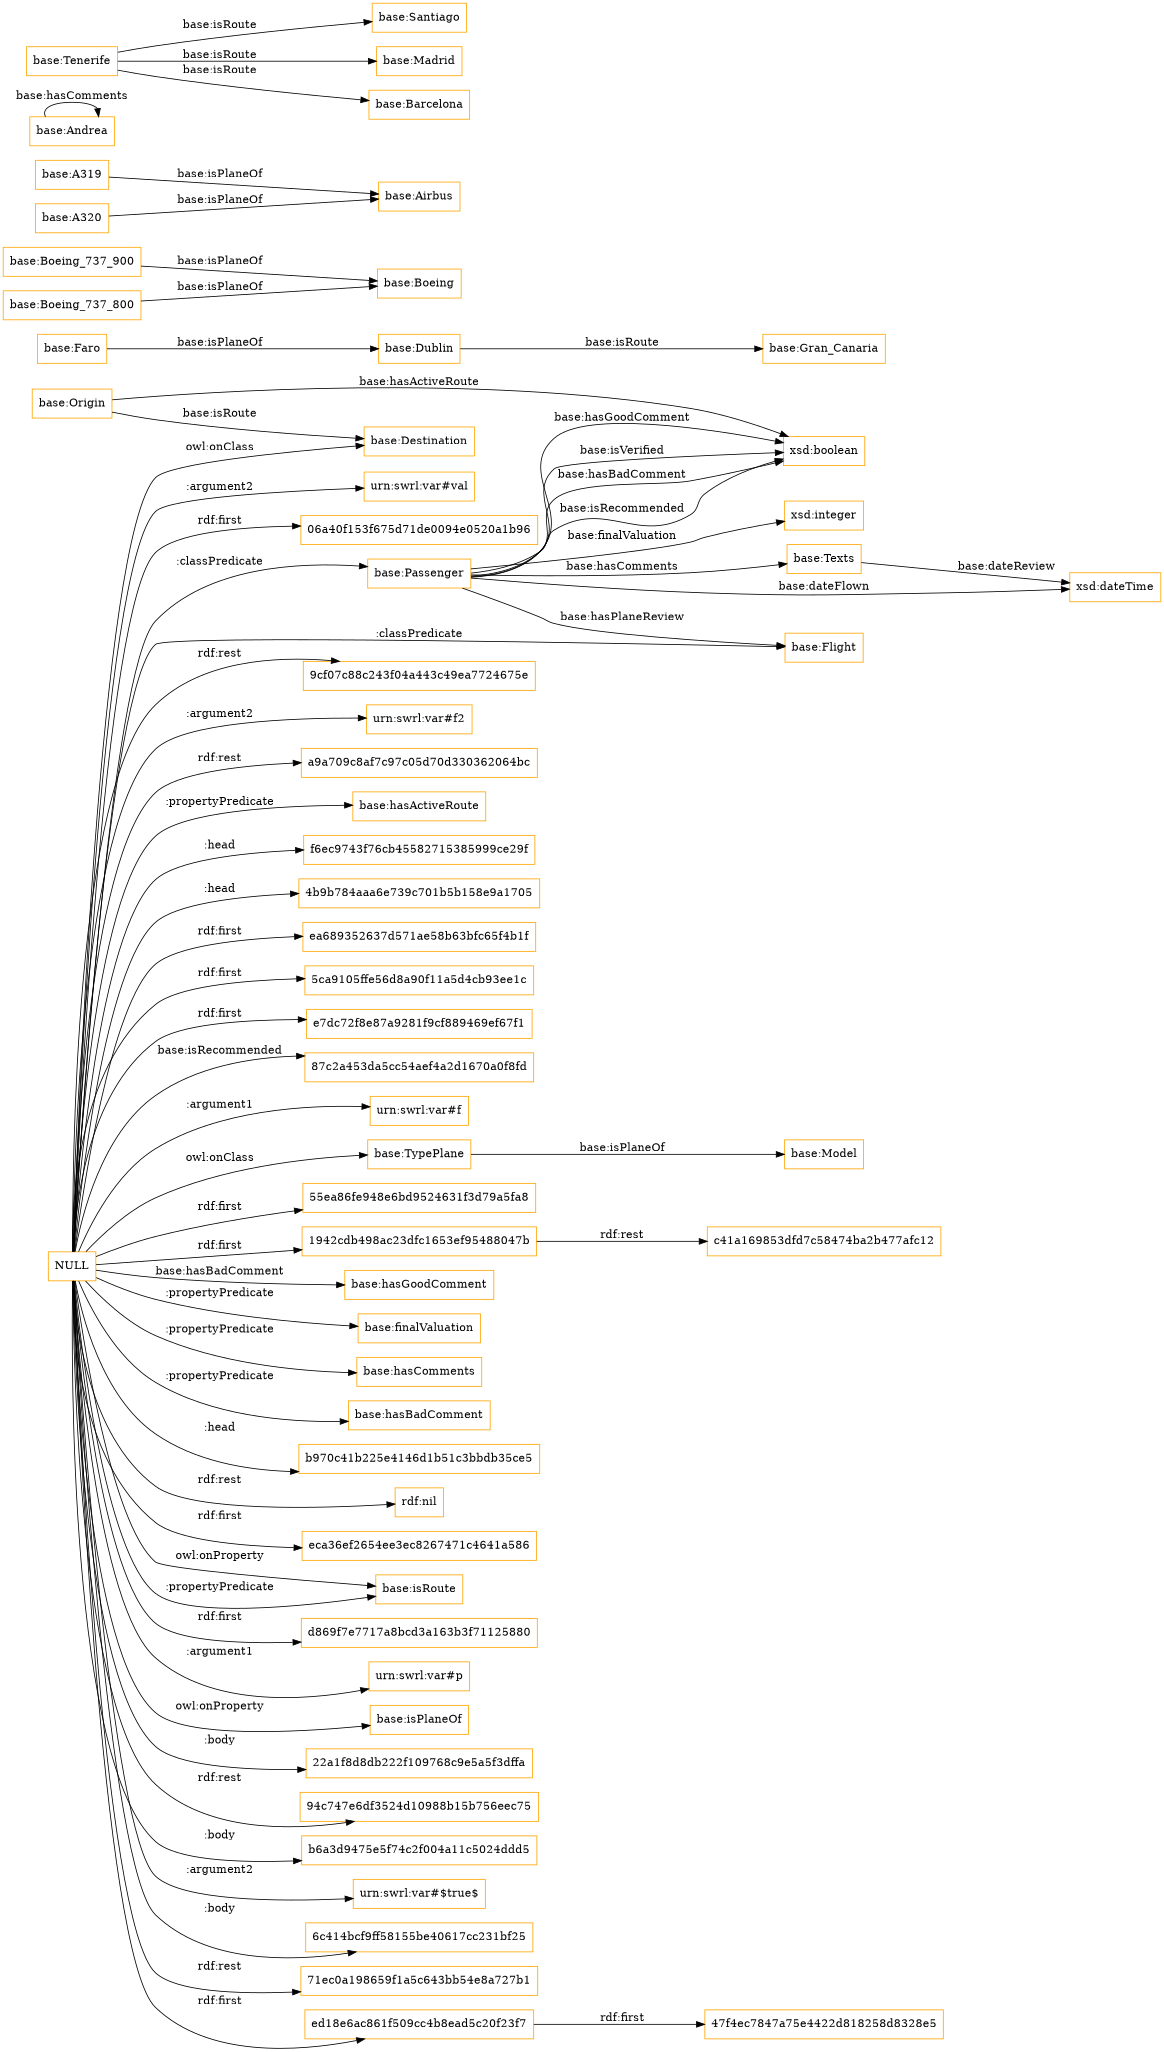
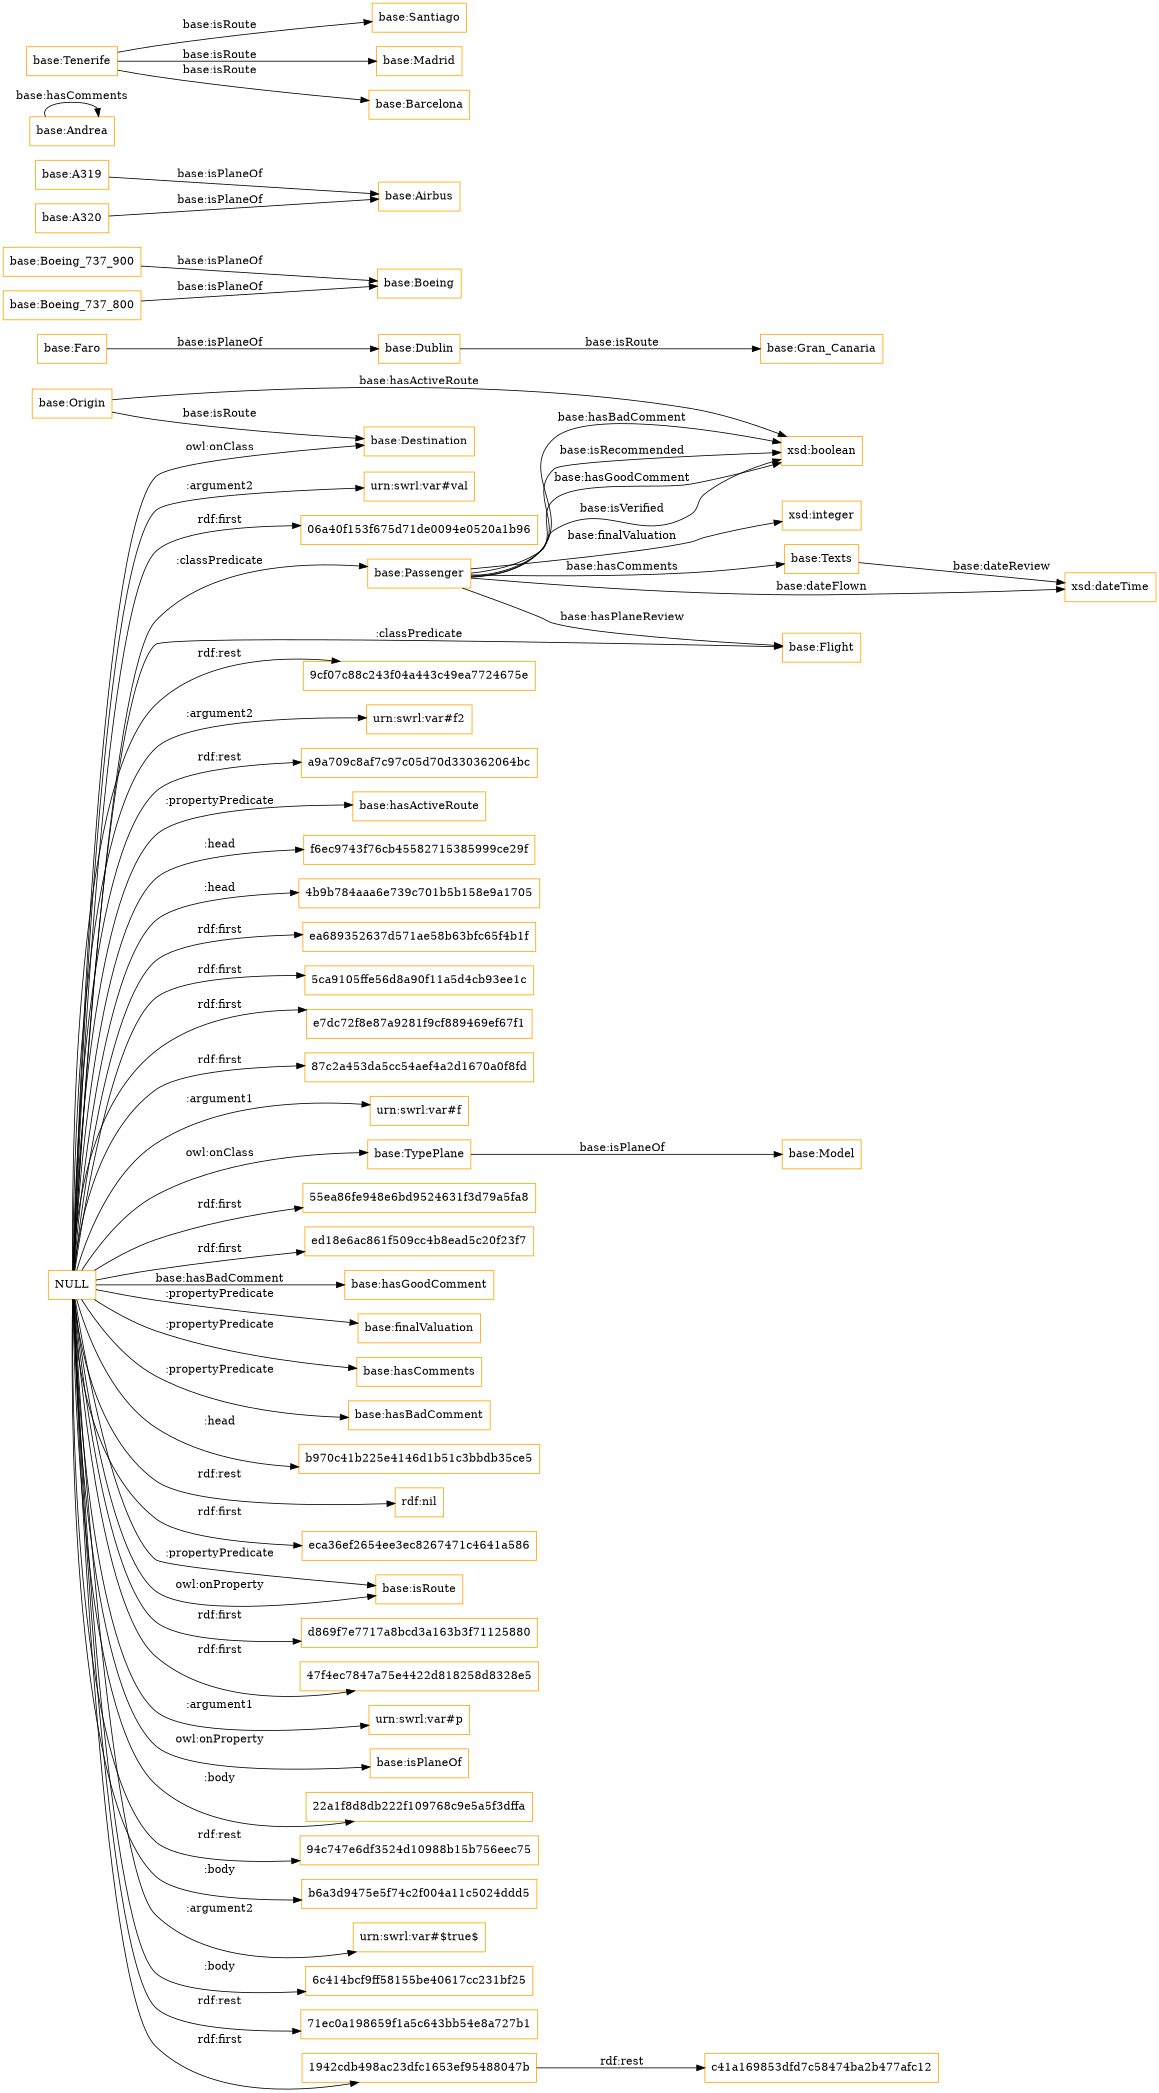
(220, 1051) -> (220, 1061)
(615, 2024) -> (118, 1581)
